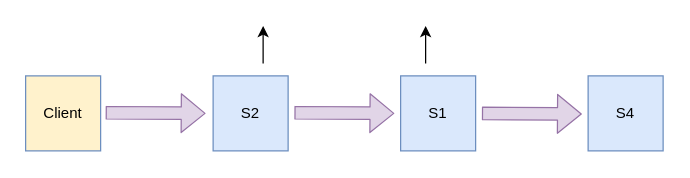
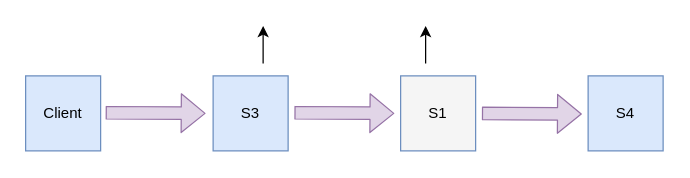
(63, 113) -> (63, 113)
(251, 113) -> (251, 113)
(438, 113) -> (438, 113)
